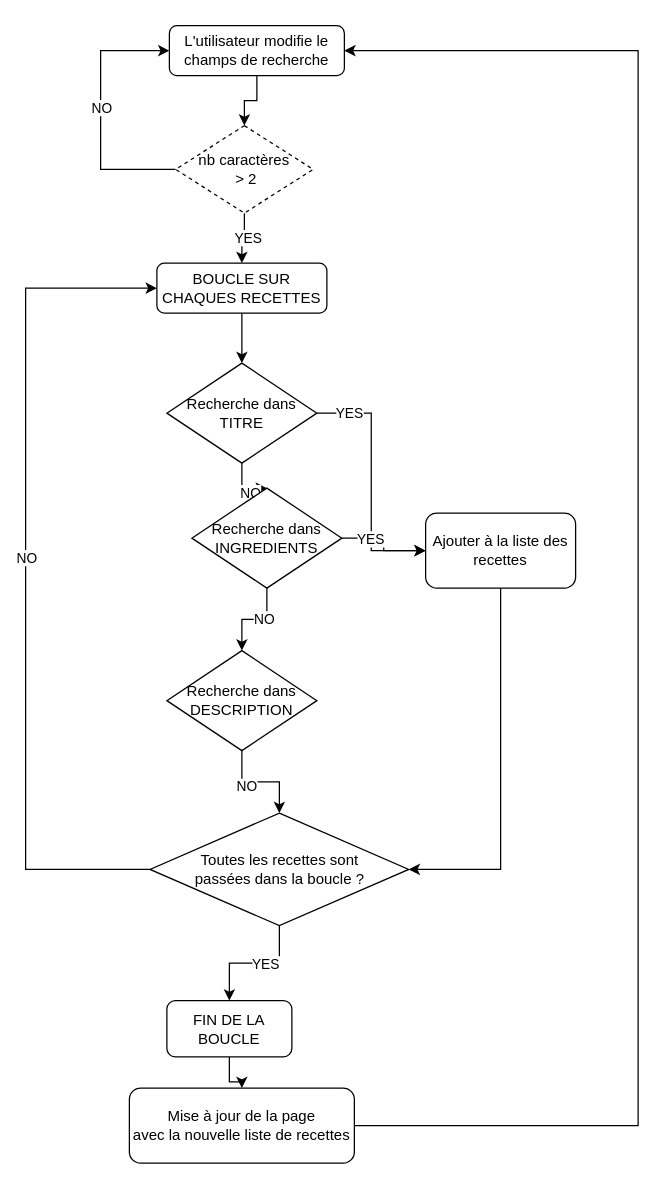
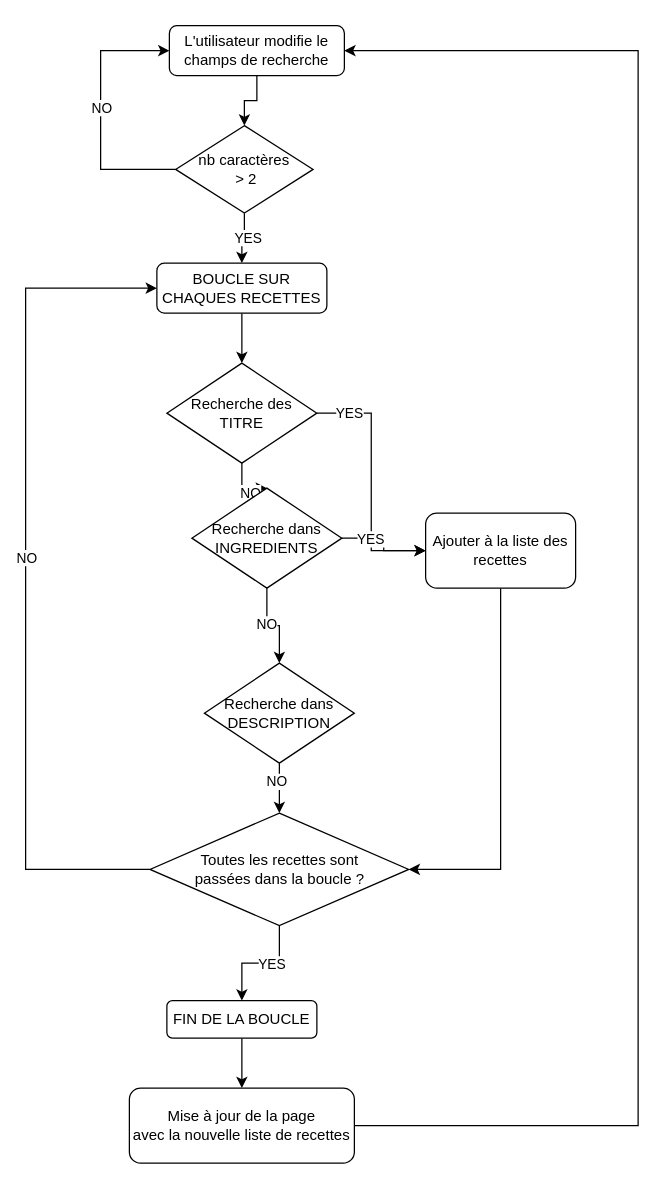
(244, 169) -> (244, 169)
(242, 413) -> (242, 413)
(242, 701) -> (279, 713)
(229, 1029) -> (242, 1019)
